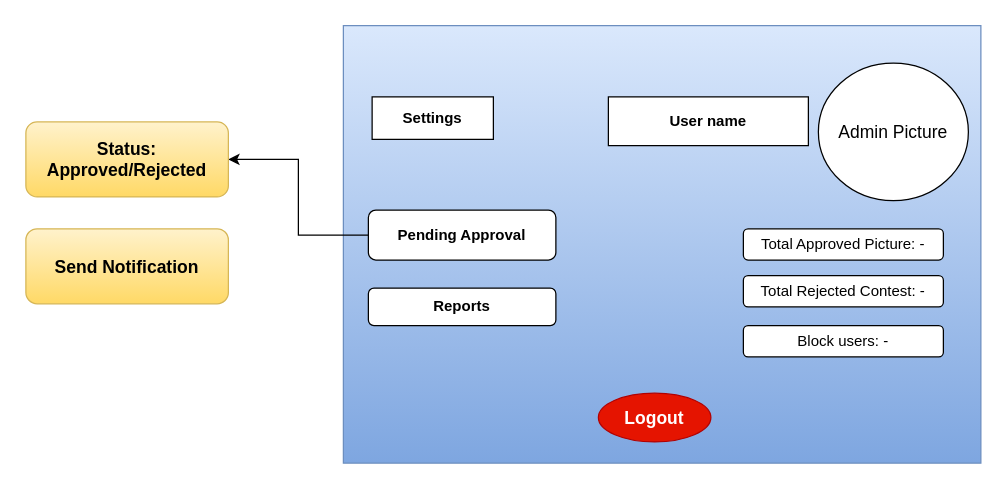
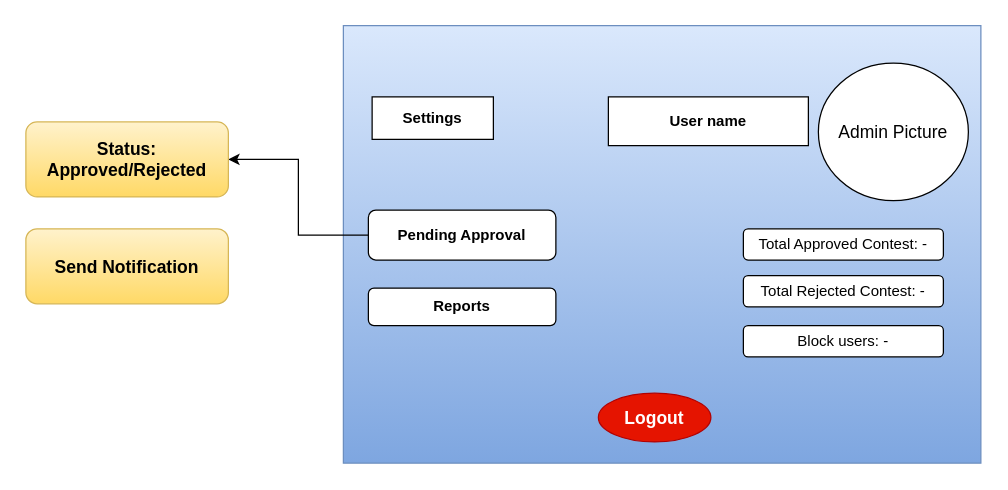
(843, 244) -> (843, 244)
